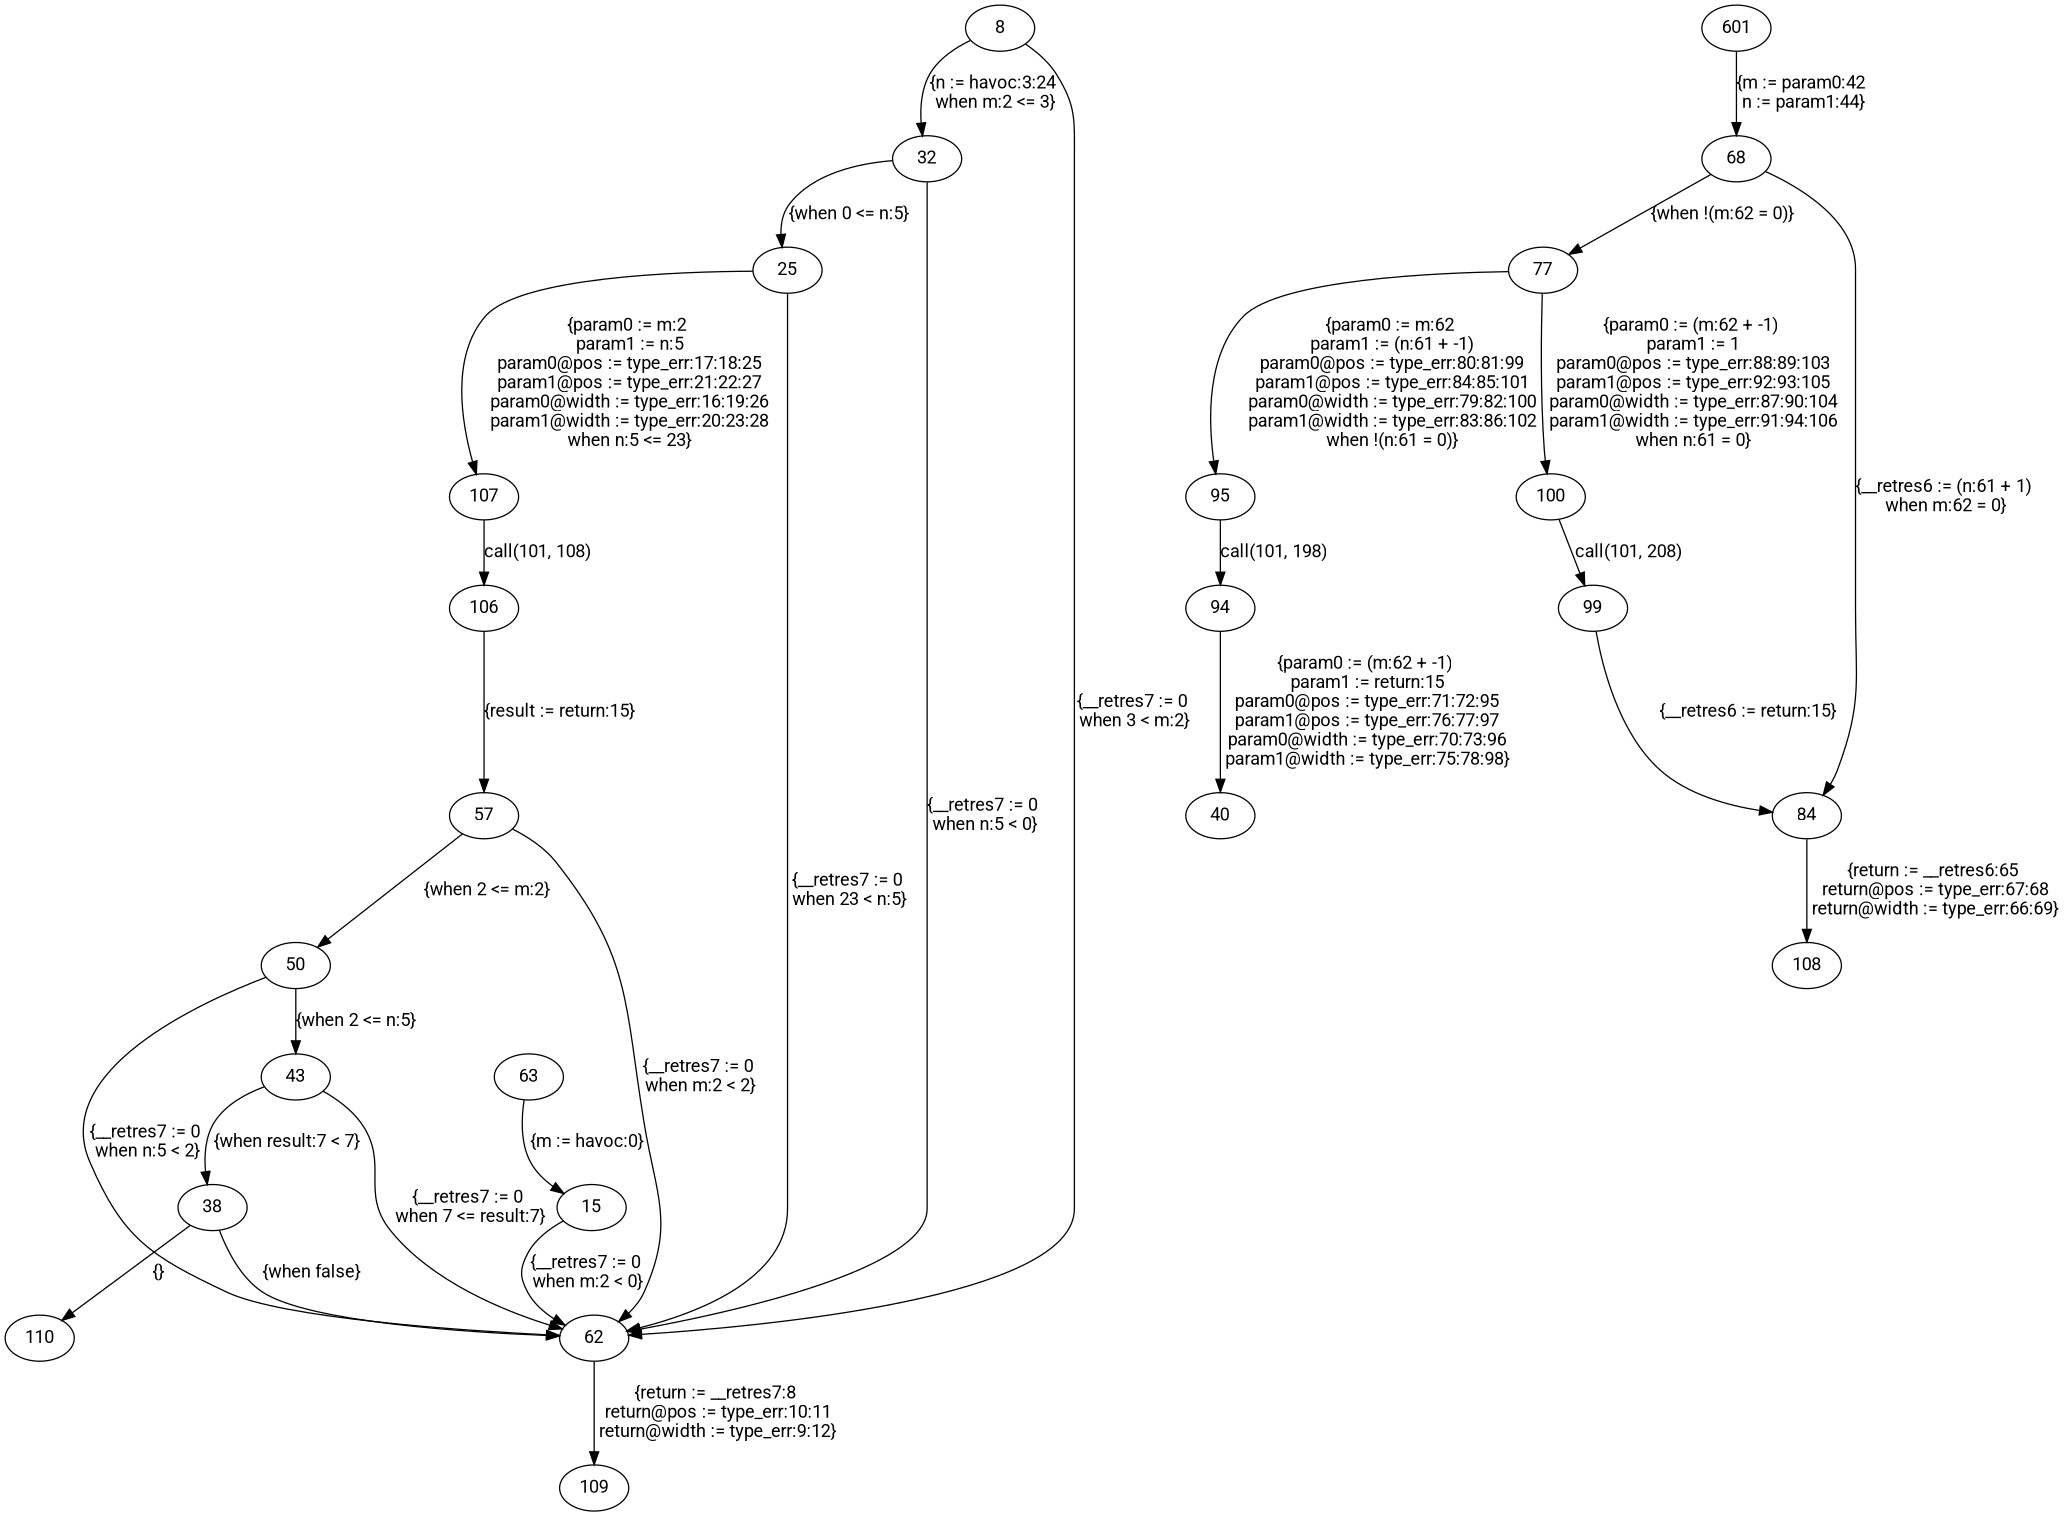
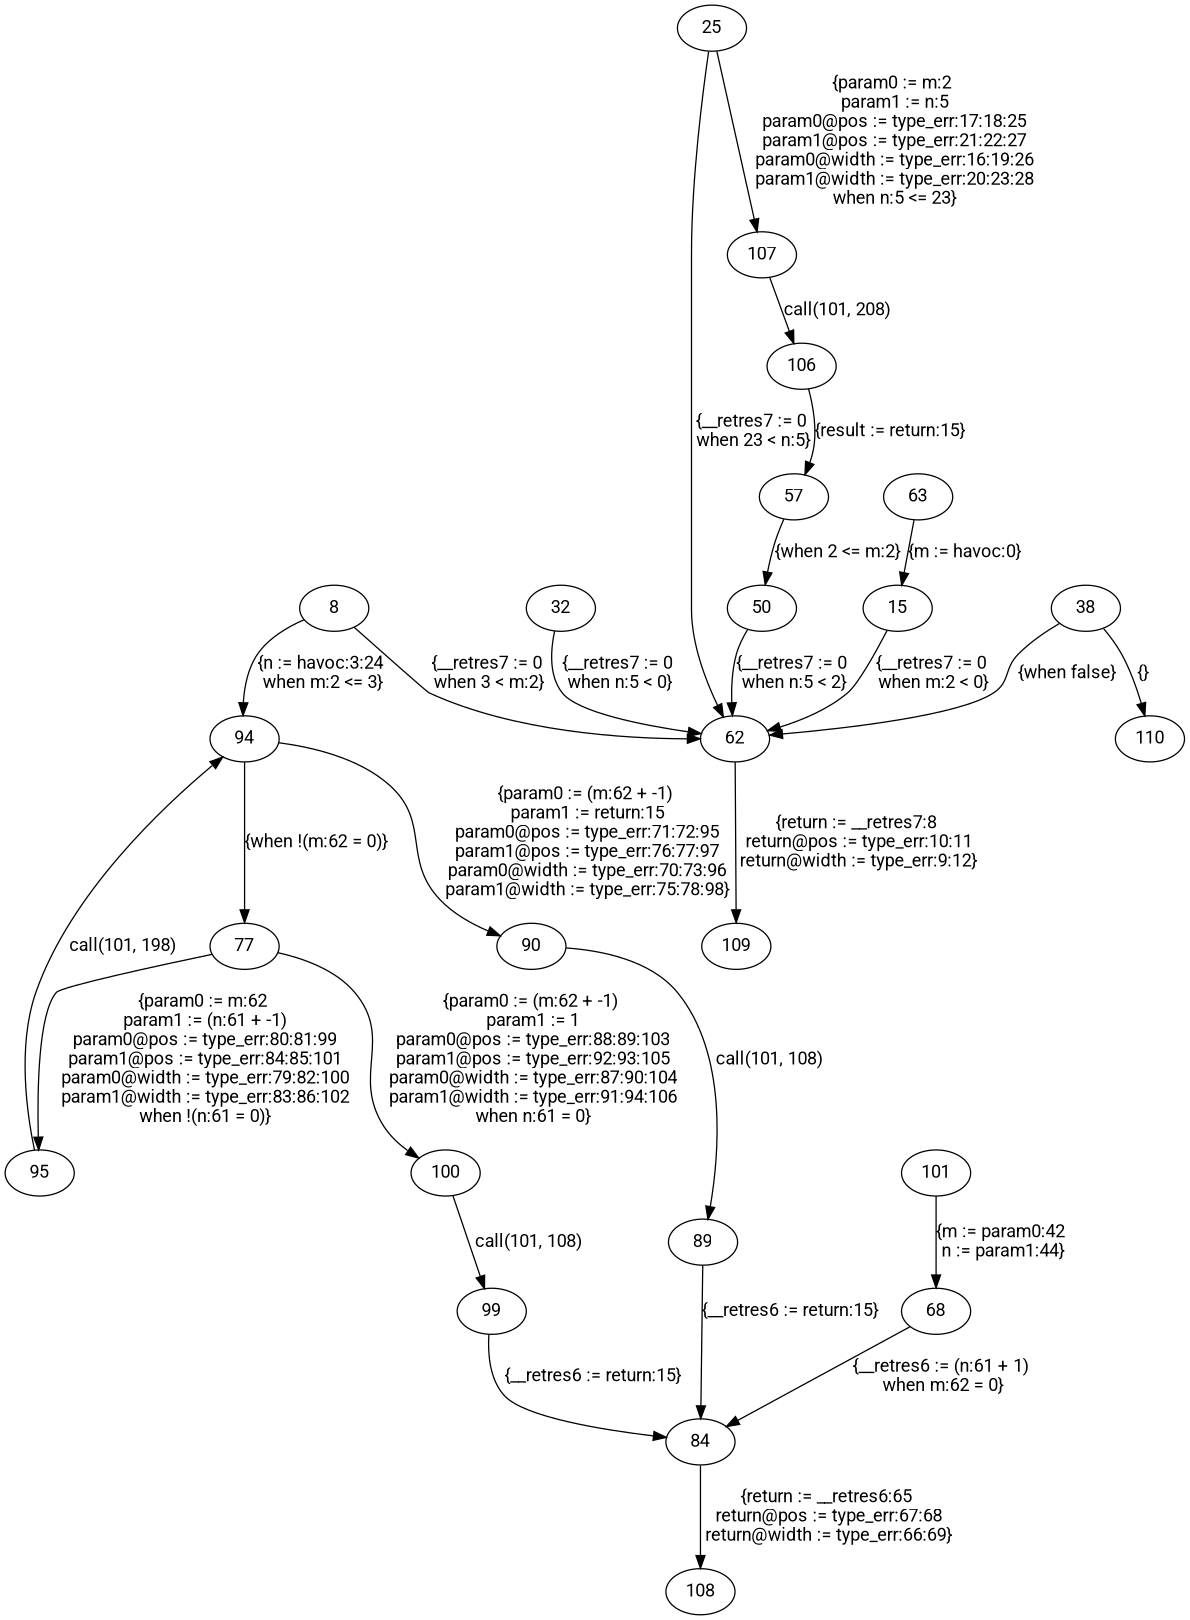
(1736, 28) -> (936, 1173)
(931, 73) -> (260, 651)
(822, 179) -> none
(1645, 211) -> (245, 836)
(538, 553) -> (837, 311)
(1629, 553) -> (529, 1242)
(1220, 816) -> (531, 946)
(634, 1056) -> none
(296, 1077) -> none
none -> (703, 1242)
